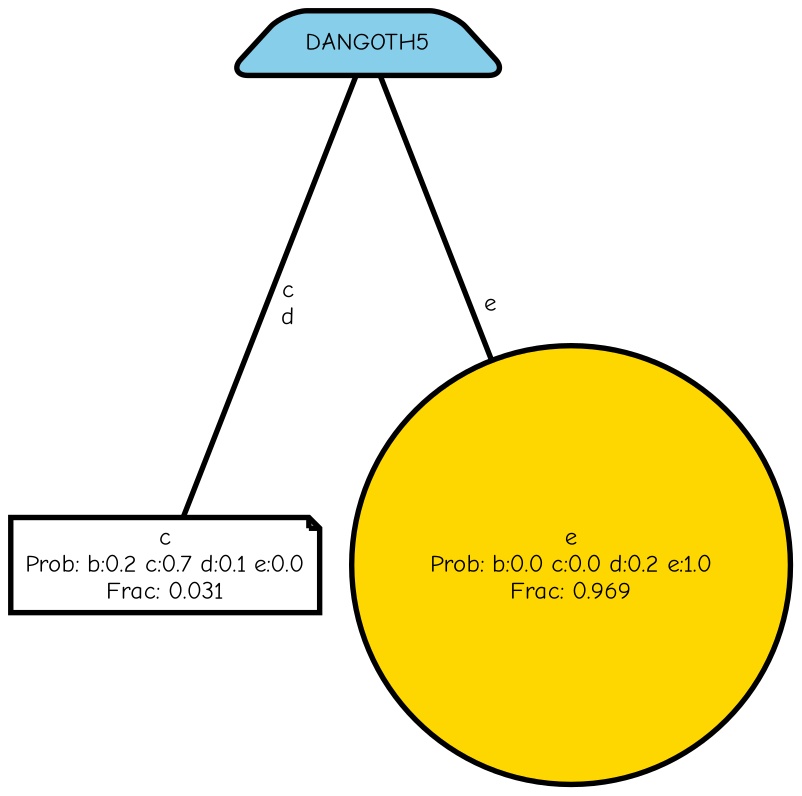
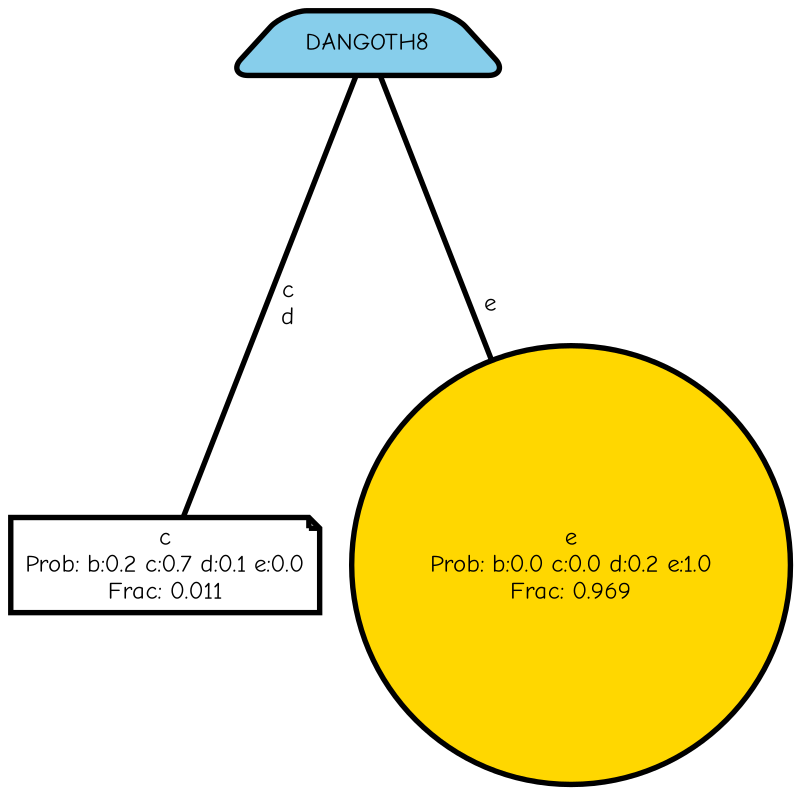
(368, 43) -> (368, 43)
(165, 565) -> (165, 565)
